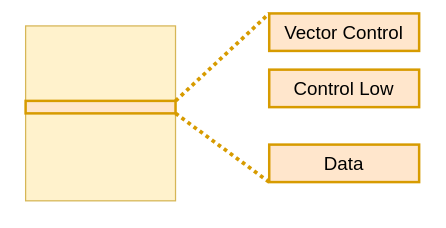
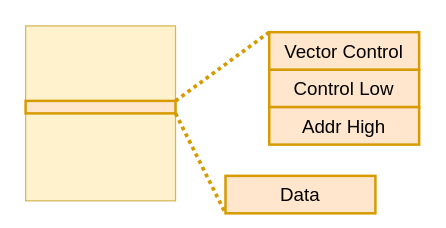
(344, 32) -> (344, 51)
none -> (344, 126)
(344, 163) -> (301, 194)
